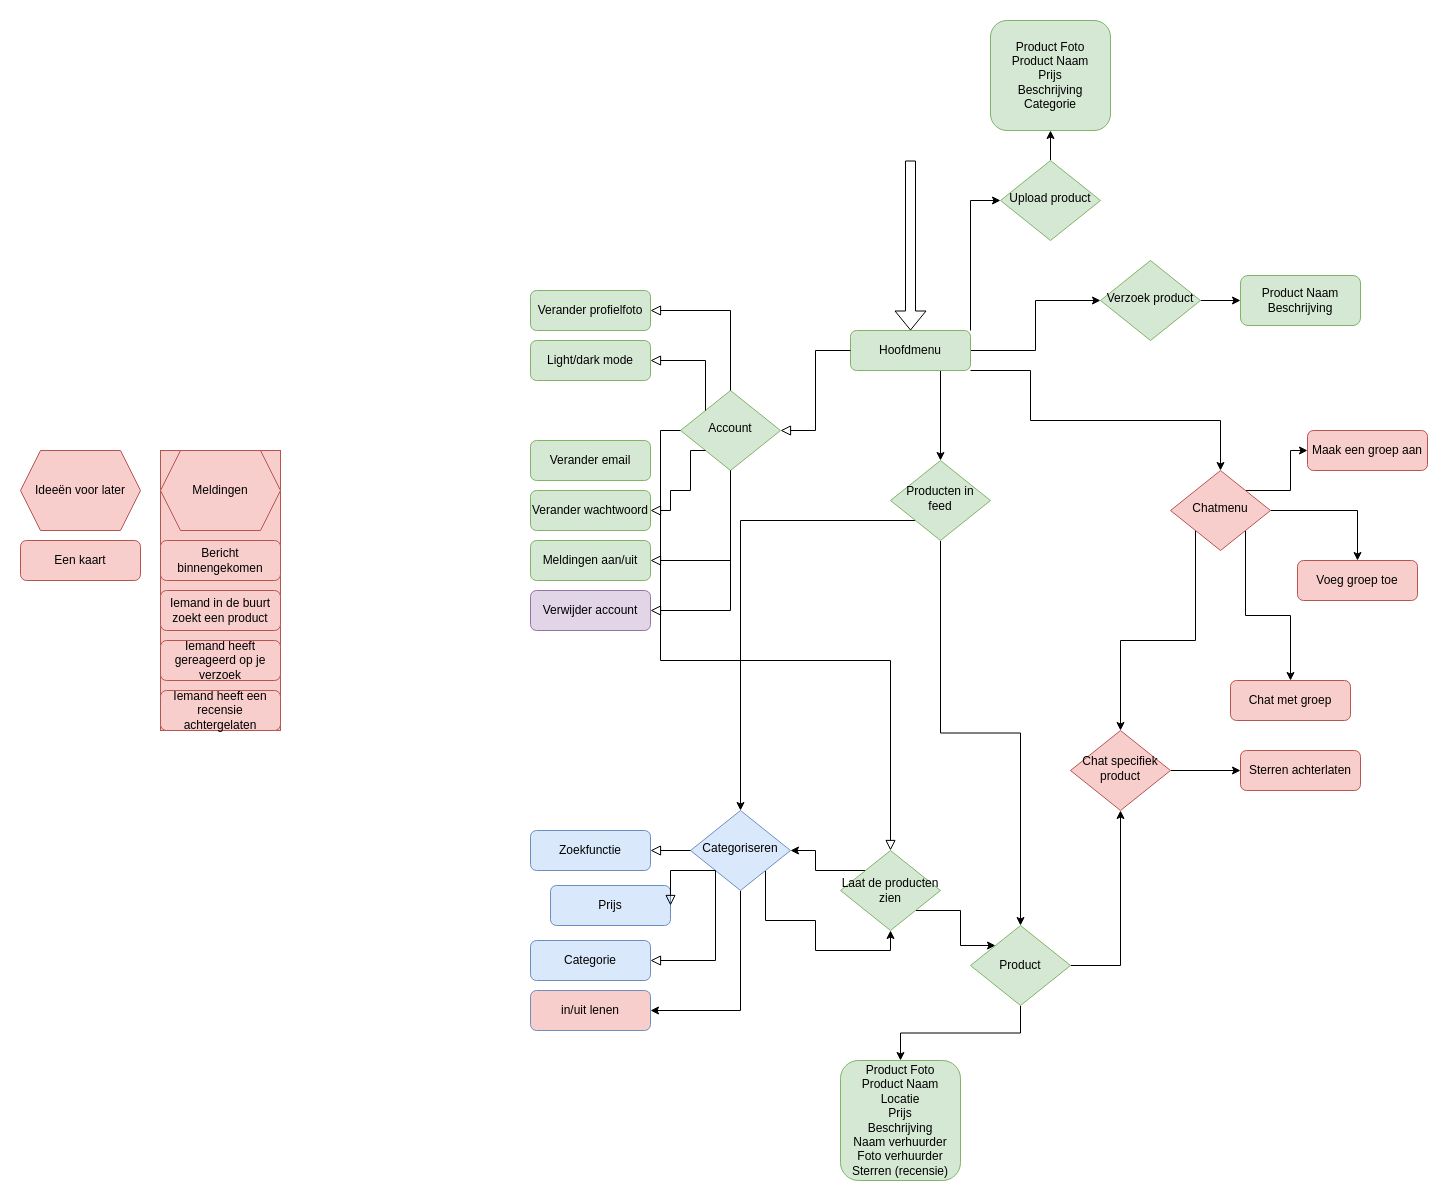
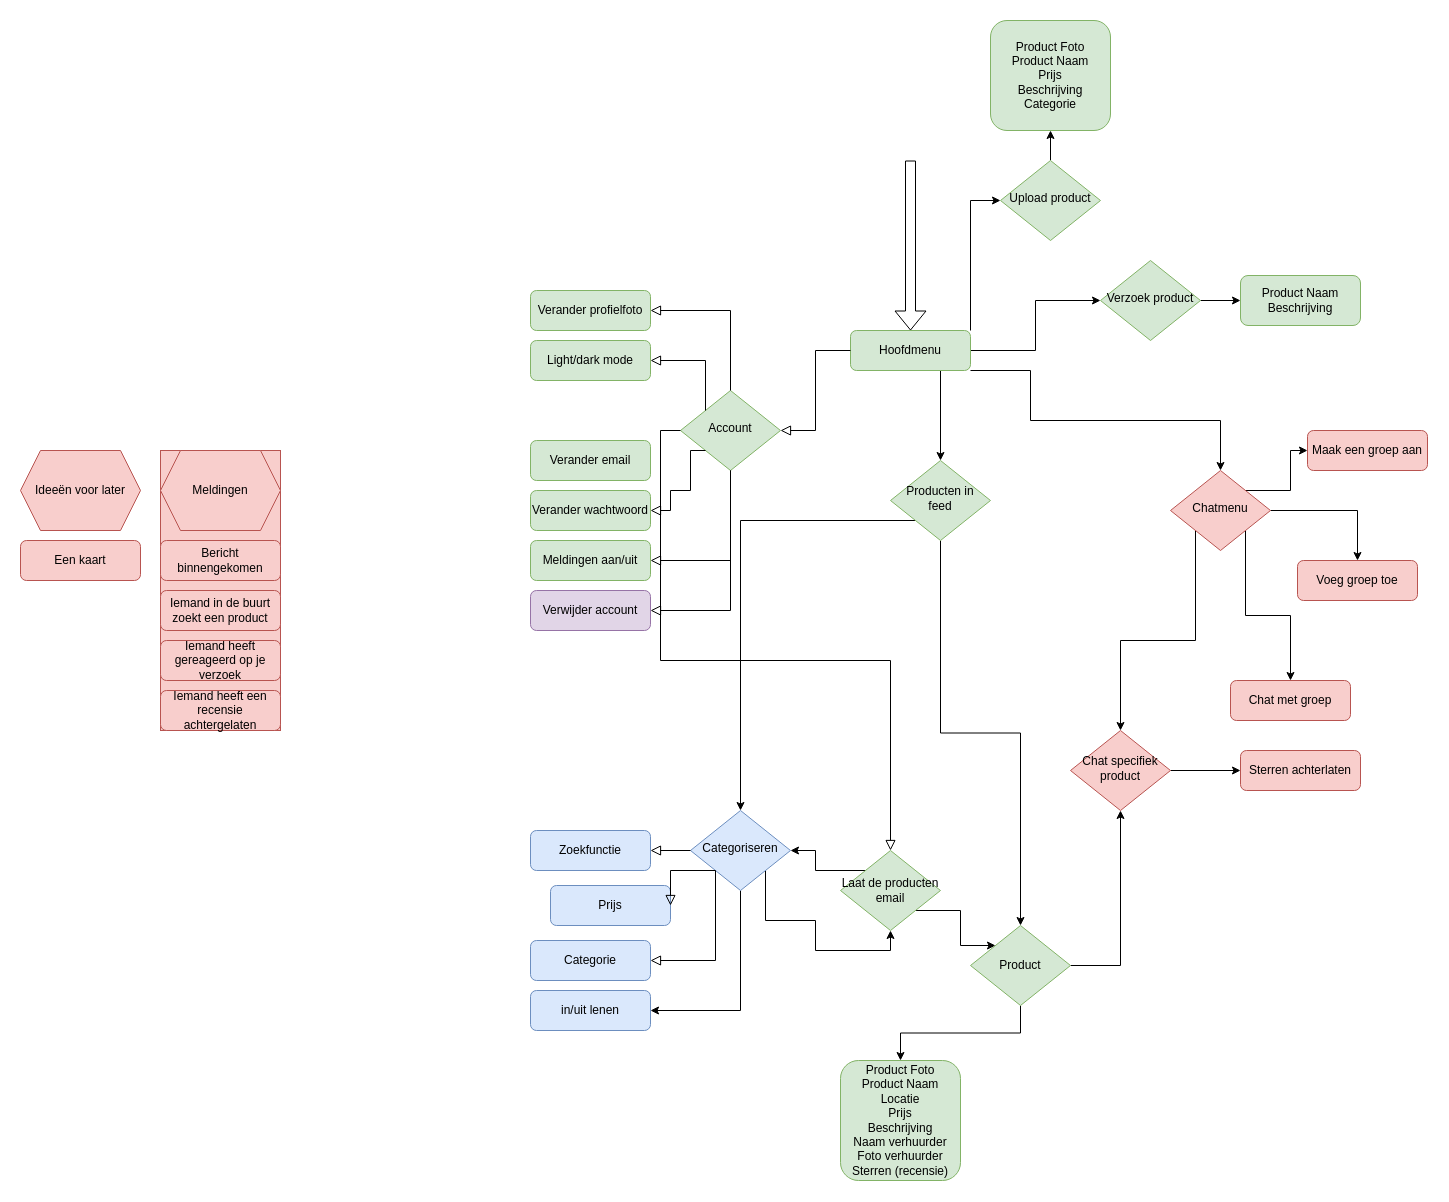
(891, 891) -> (891, 891)
(591, 1011) -> (591, 1011)
